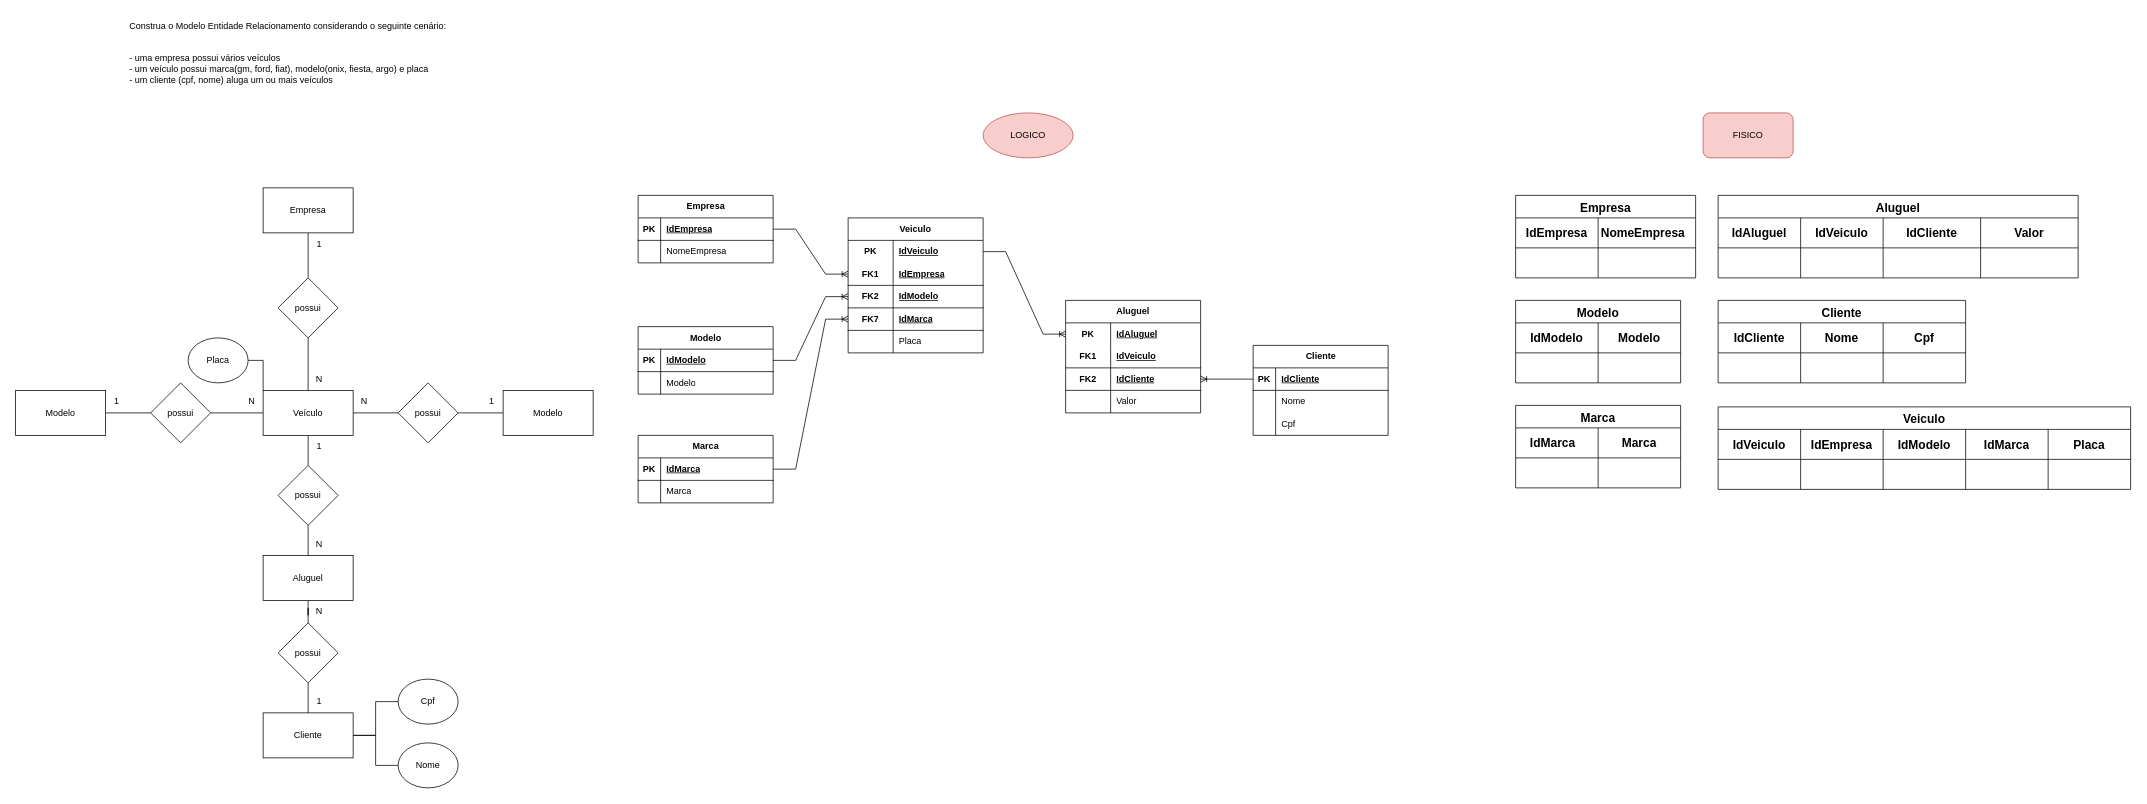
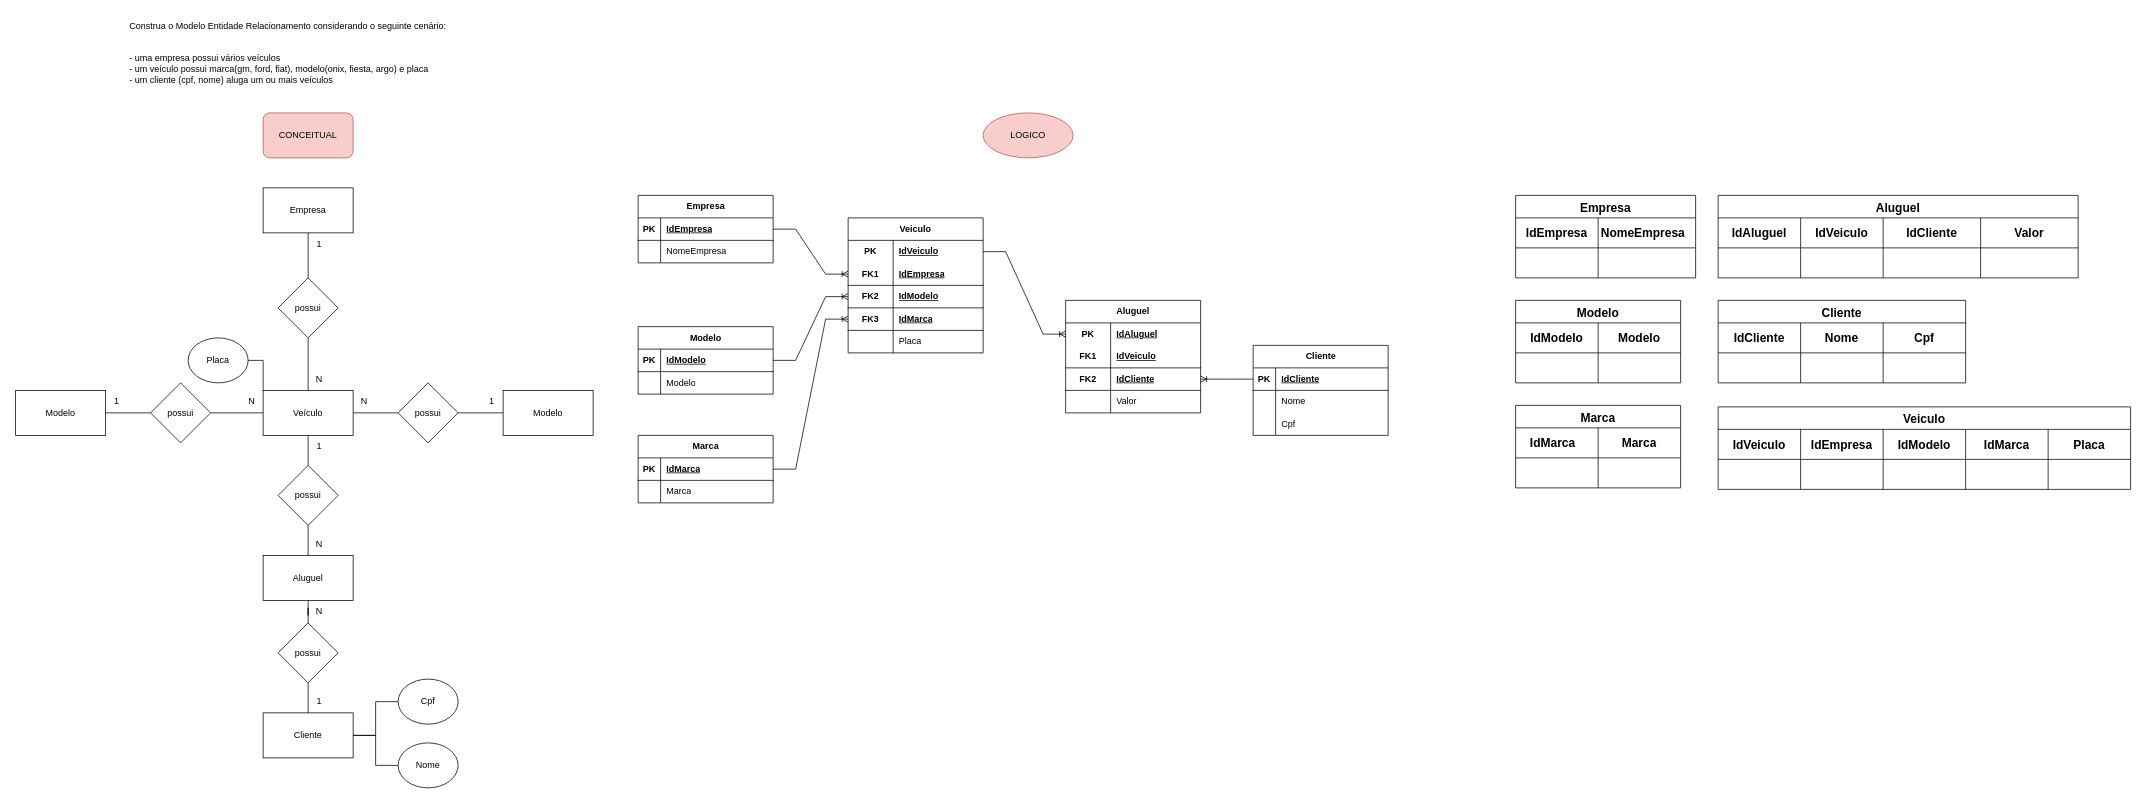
none -> (308, 135)
(1748, 135) -> none
(870, 319) -> (870, 319)
